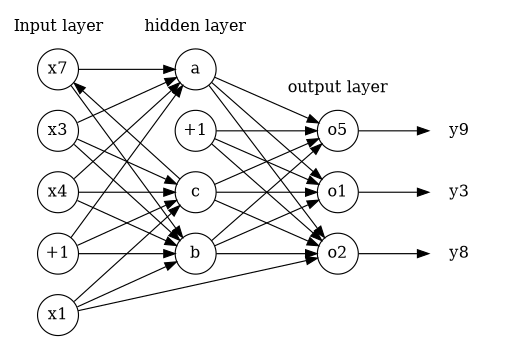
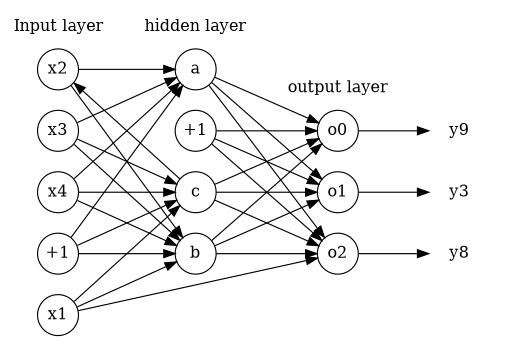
(58, 69) -> (58, 69)
(338, 131) -> (338, 131)
